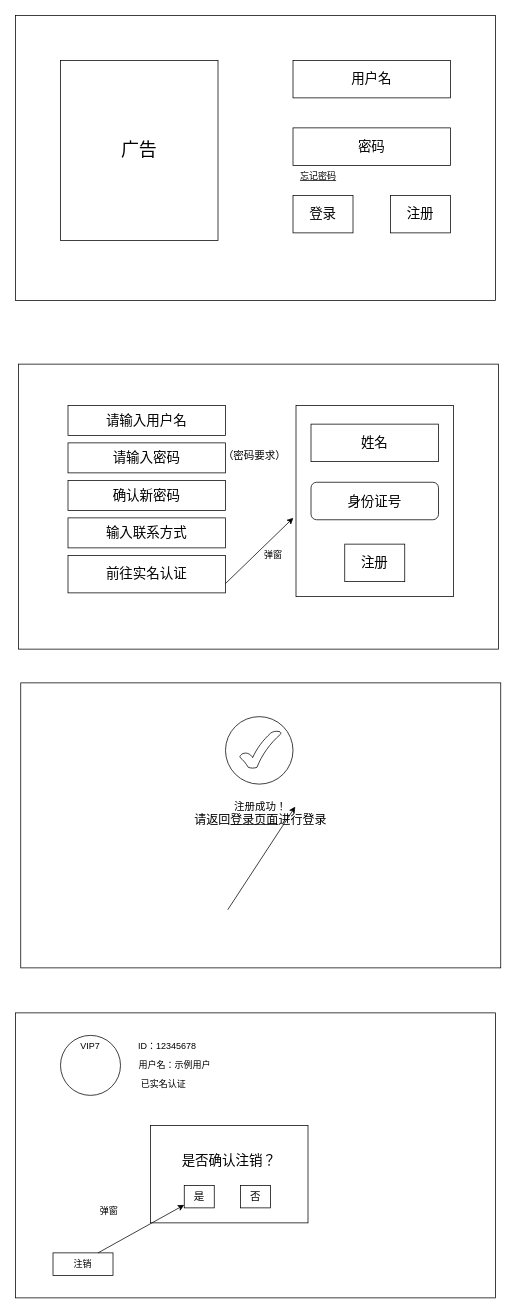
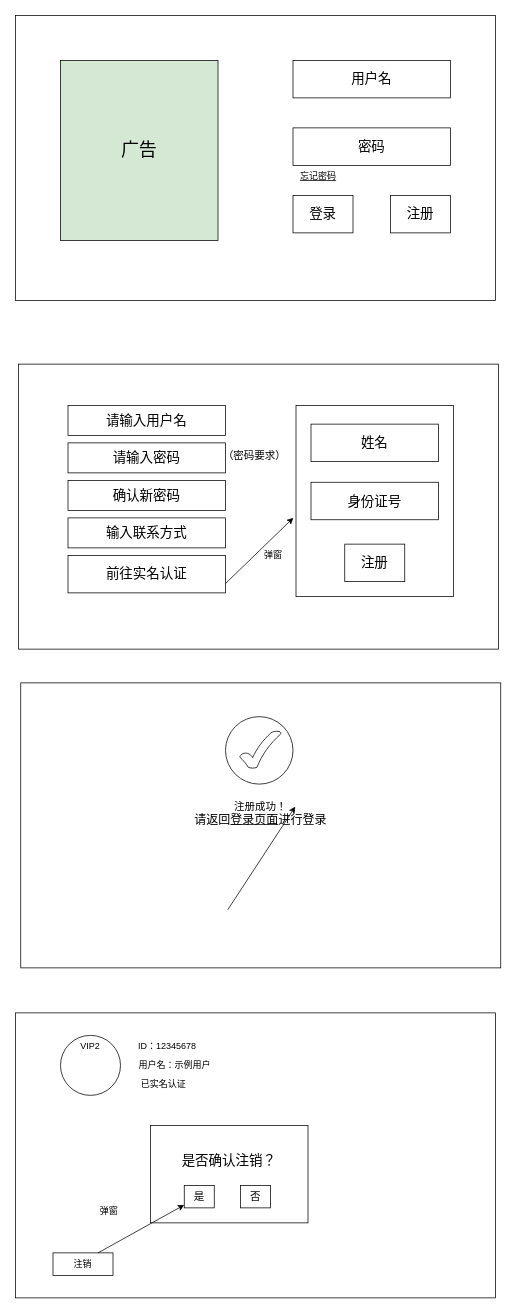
(139, 150) -> (139, 150)
(375, 501) -> (375, 501)
(90, 1047) -> (90, 1047)
